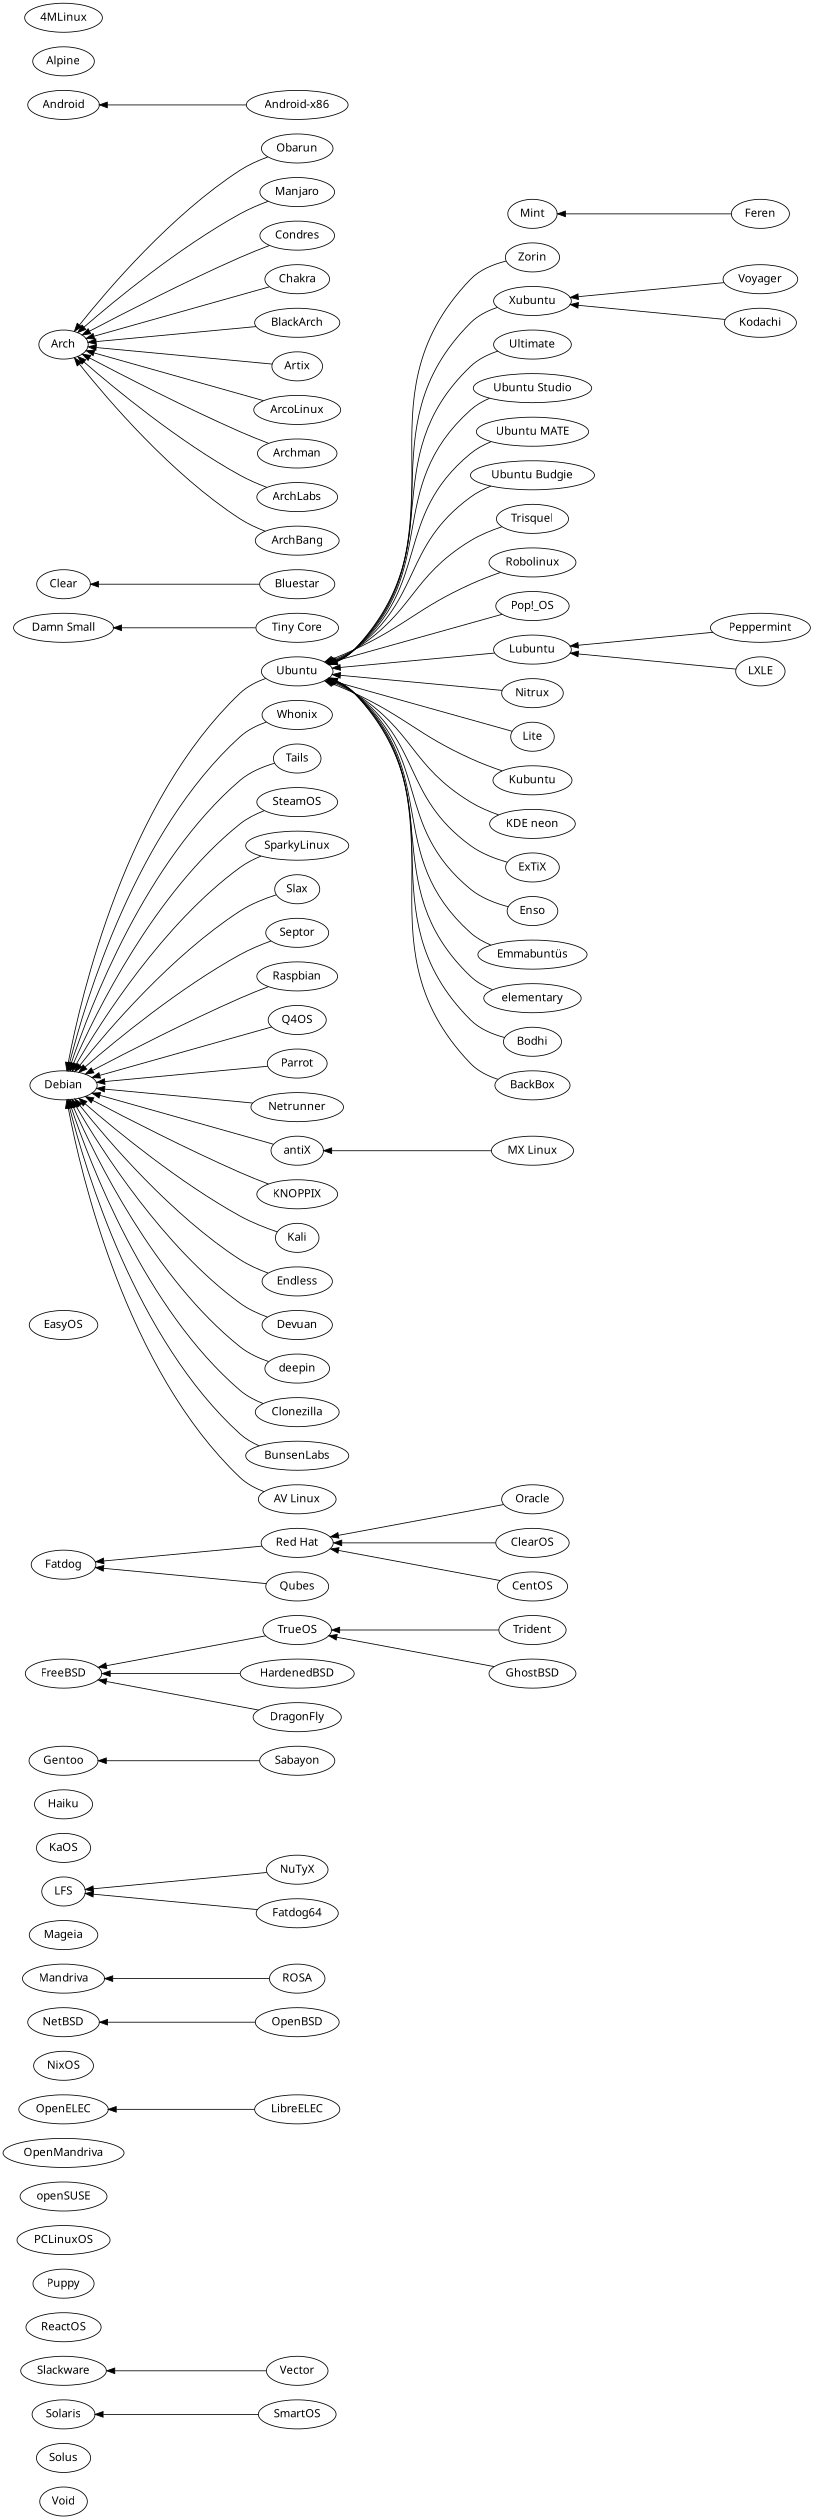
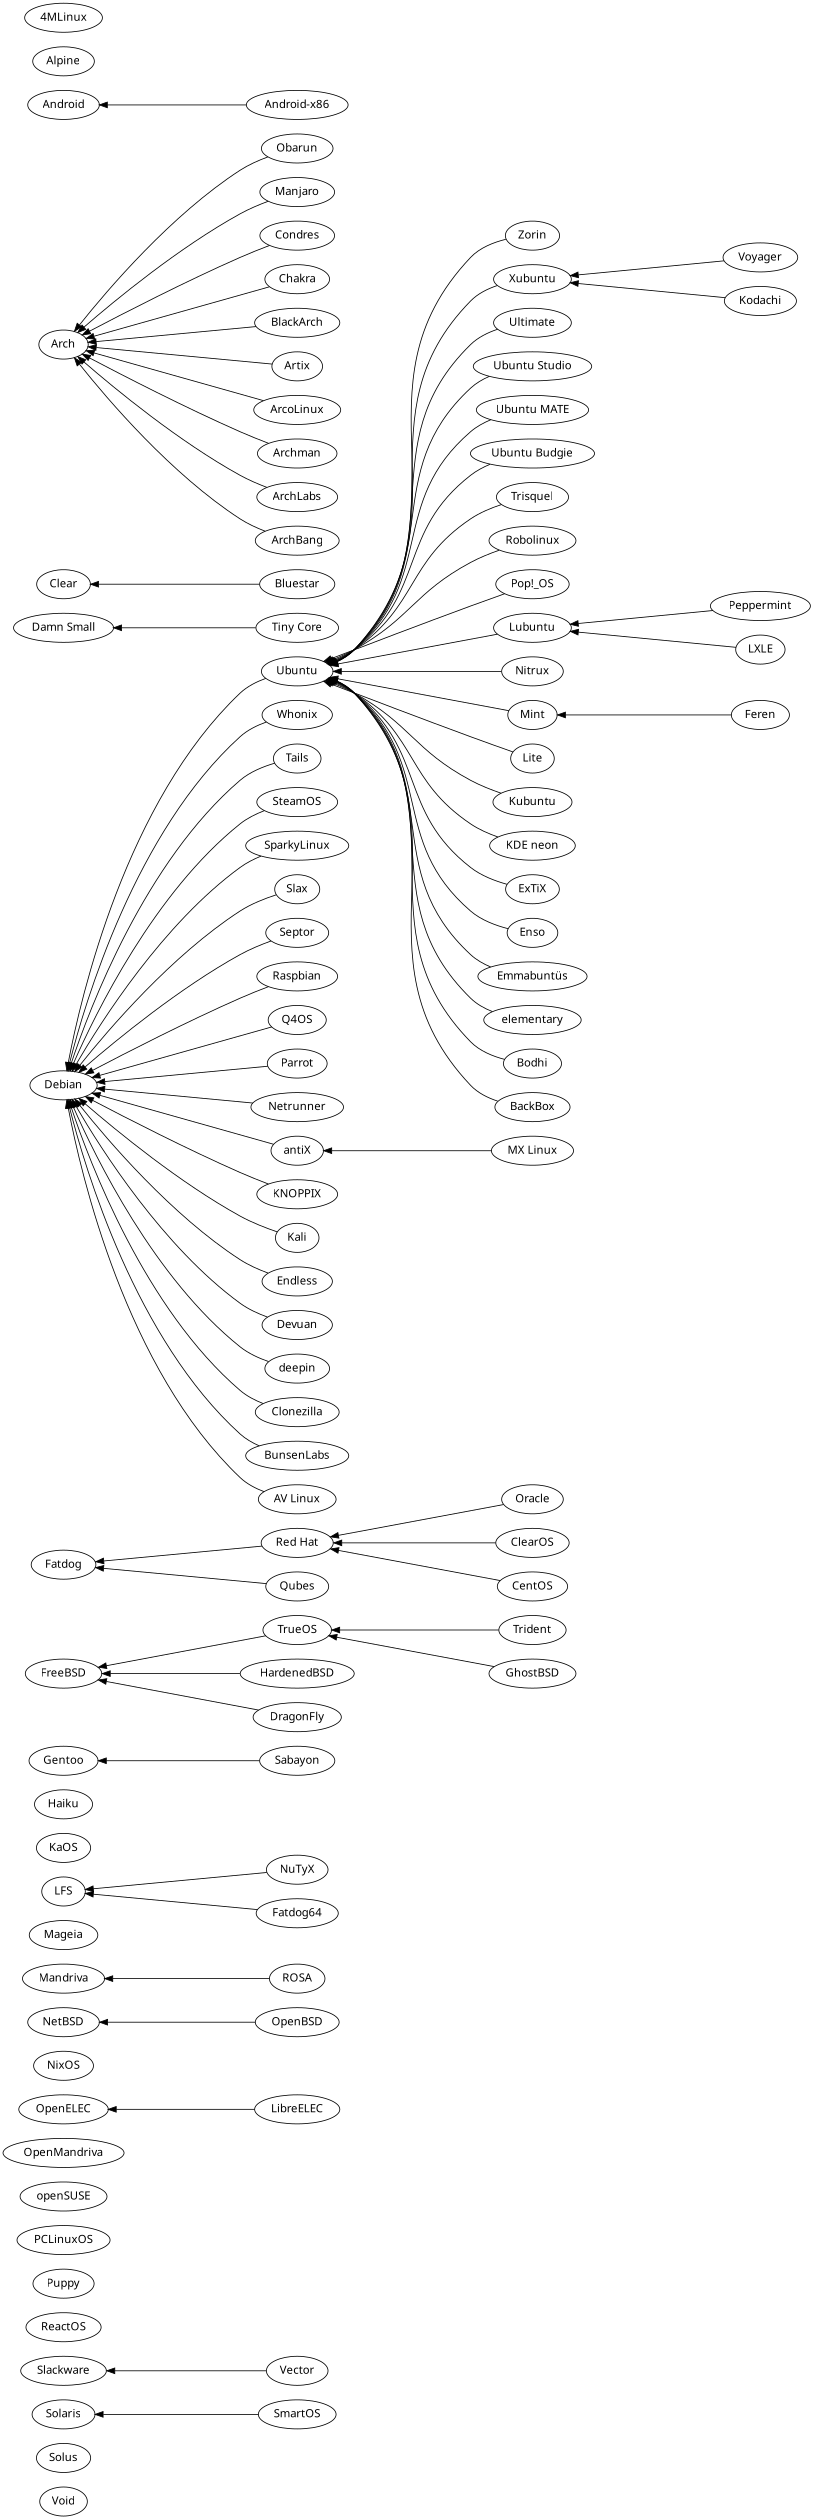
none -> (423, 695)
(64, 1325) -> none
